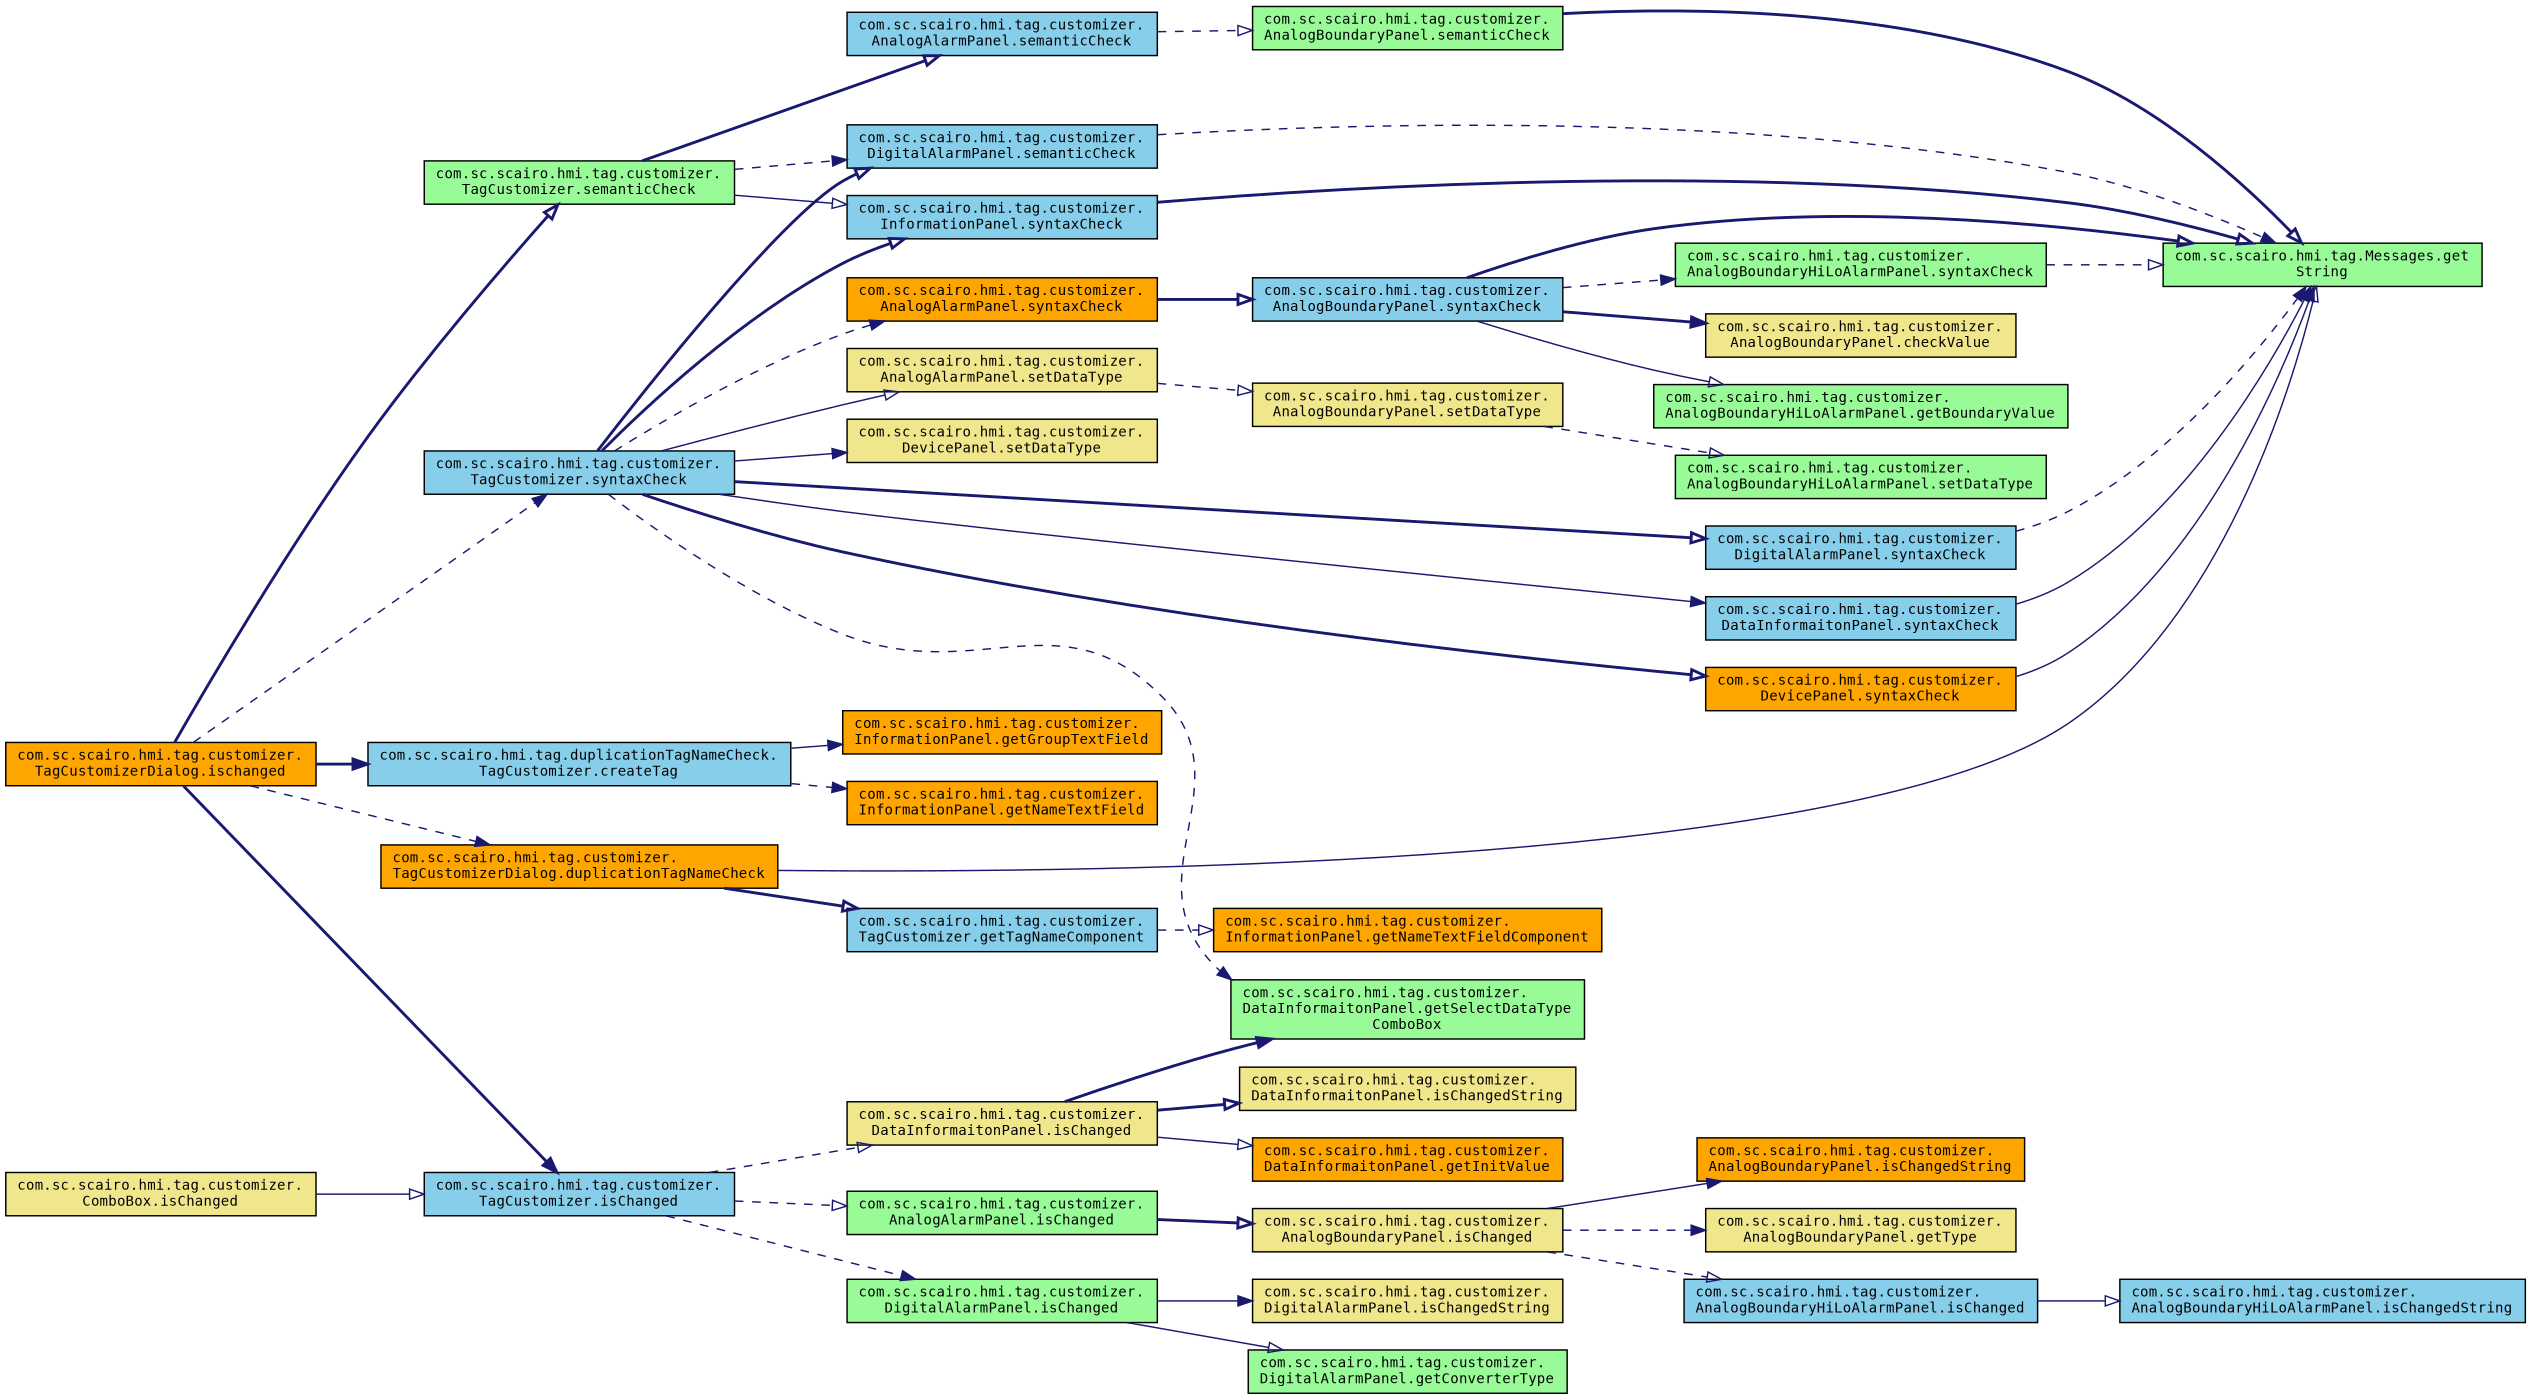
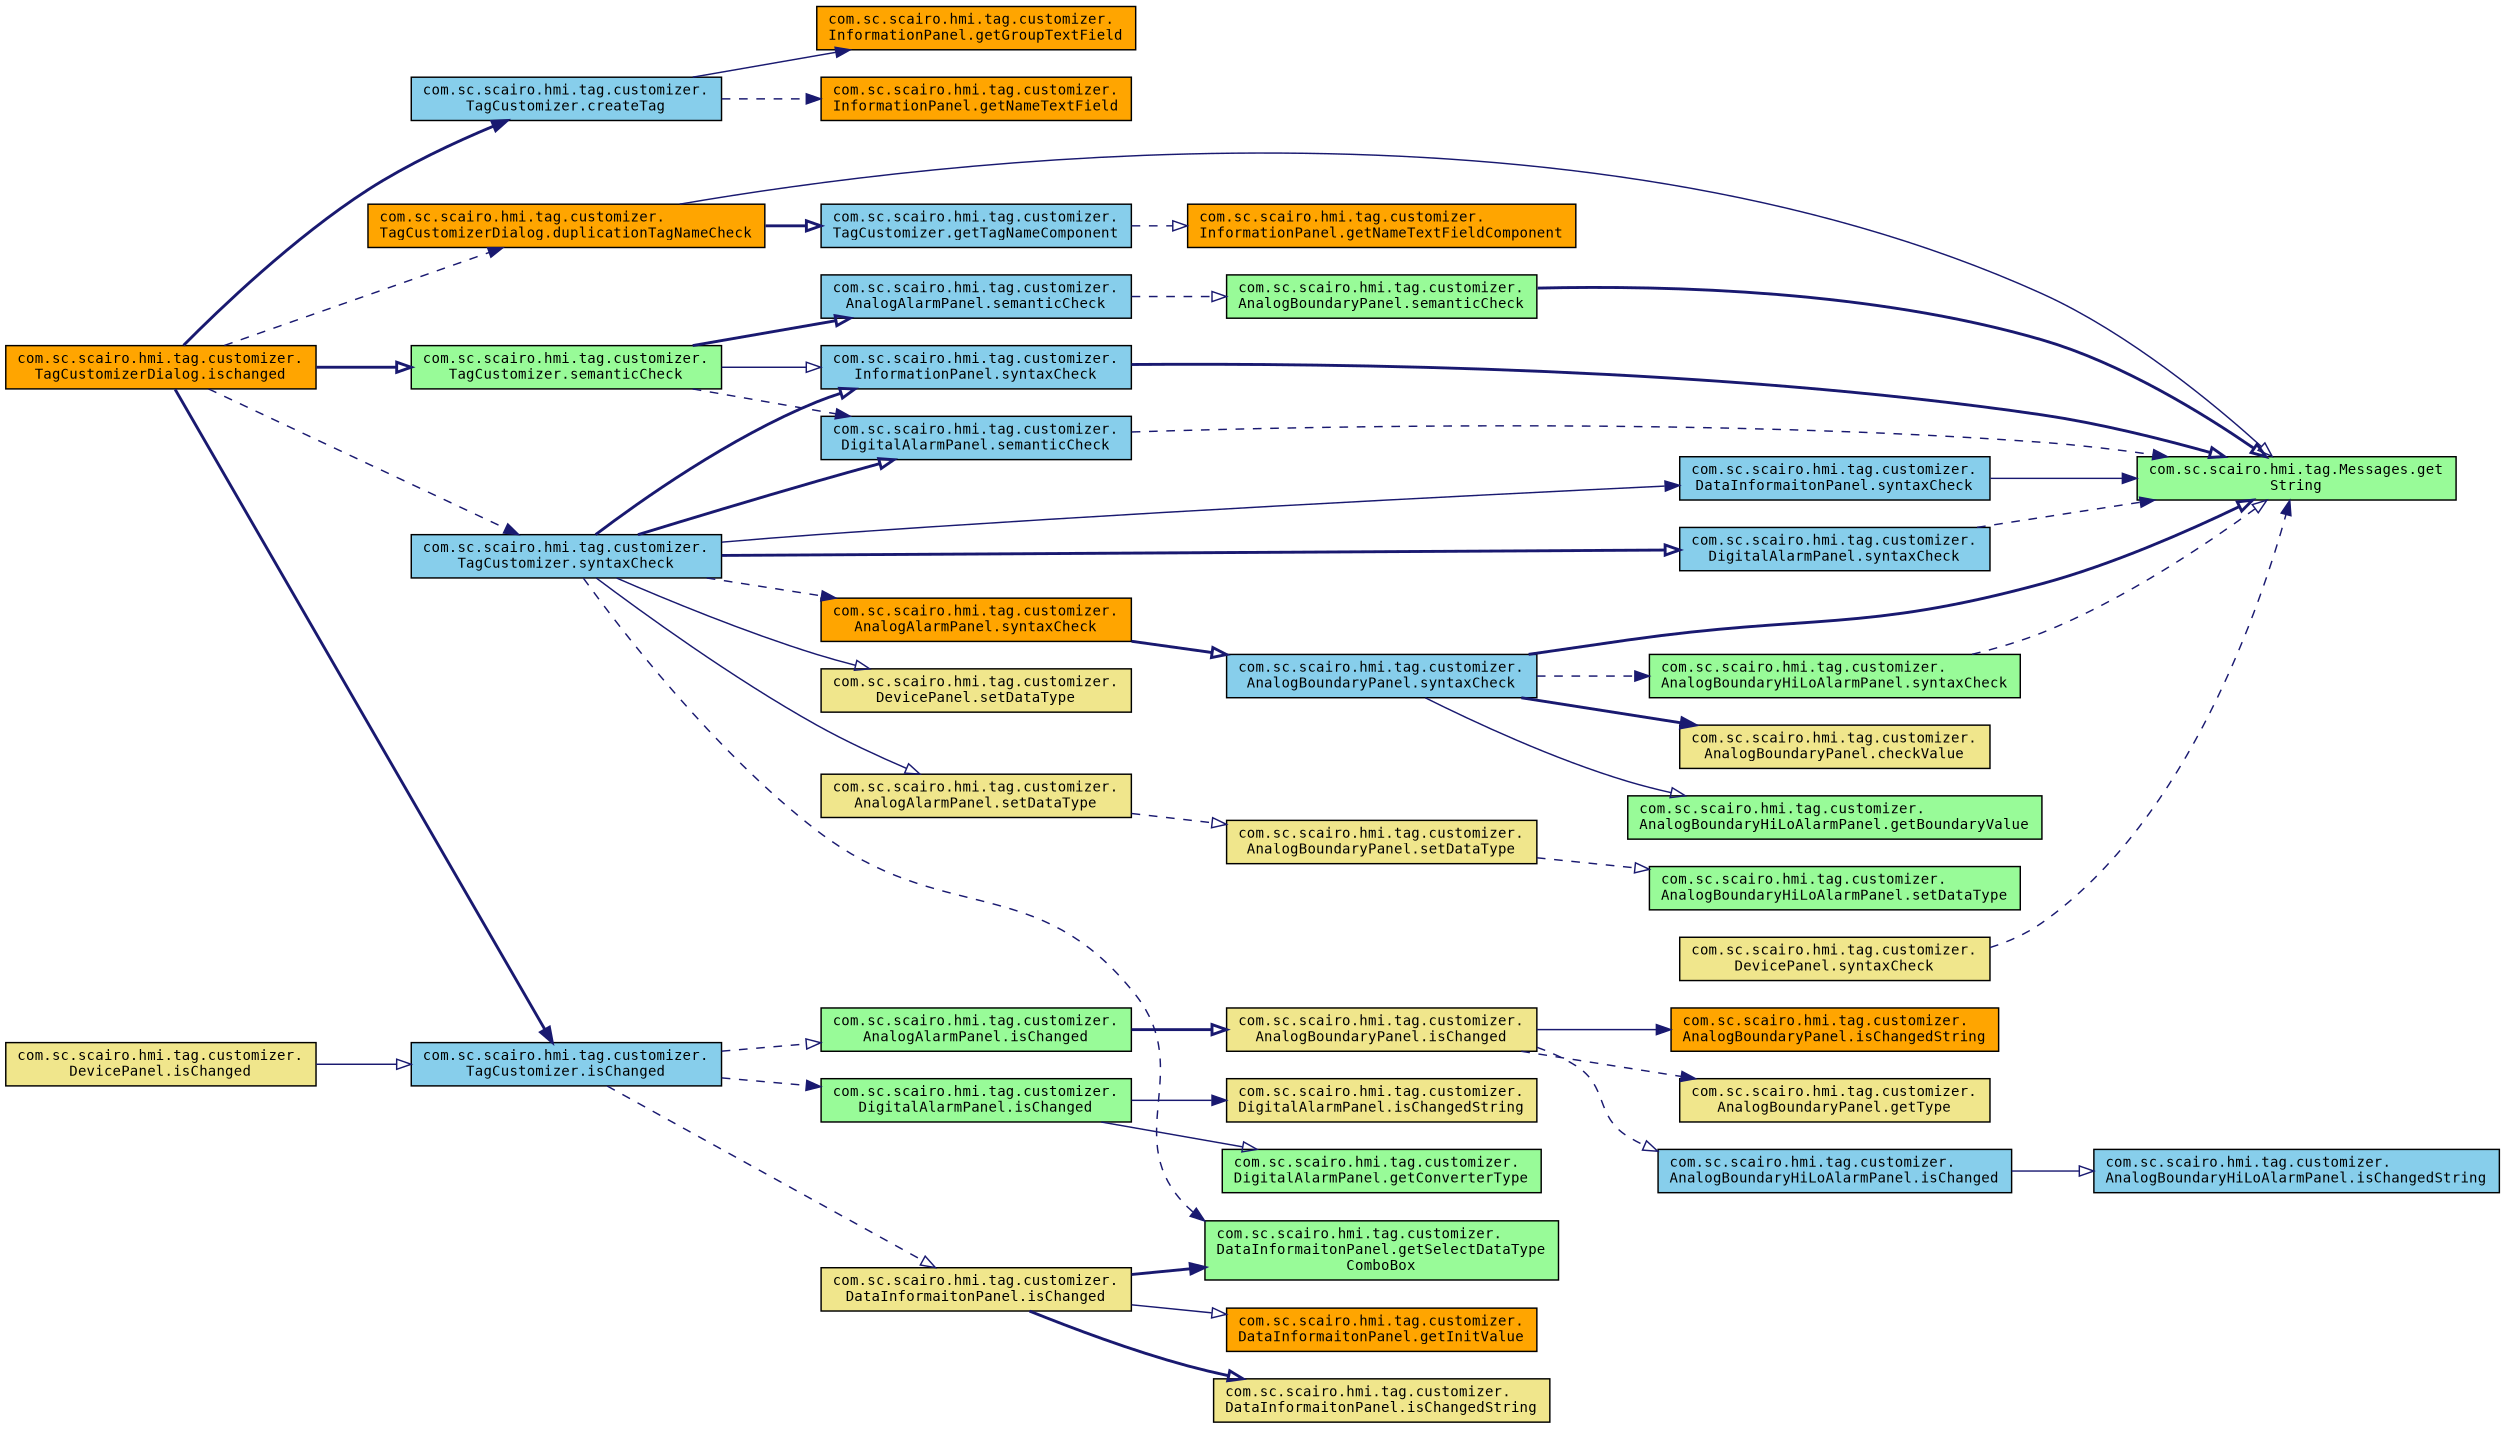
(783, 457) -> (734, 626)
(2199, 518) -> (2182, 764)
(1162, 610) -> none
(1861, 689) -> (1835, 959)
(579, 764) -> (566, 99)
(161, 1194) -> (161, 1064)
